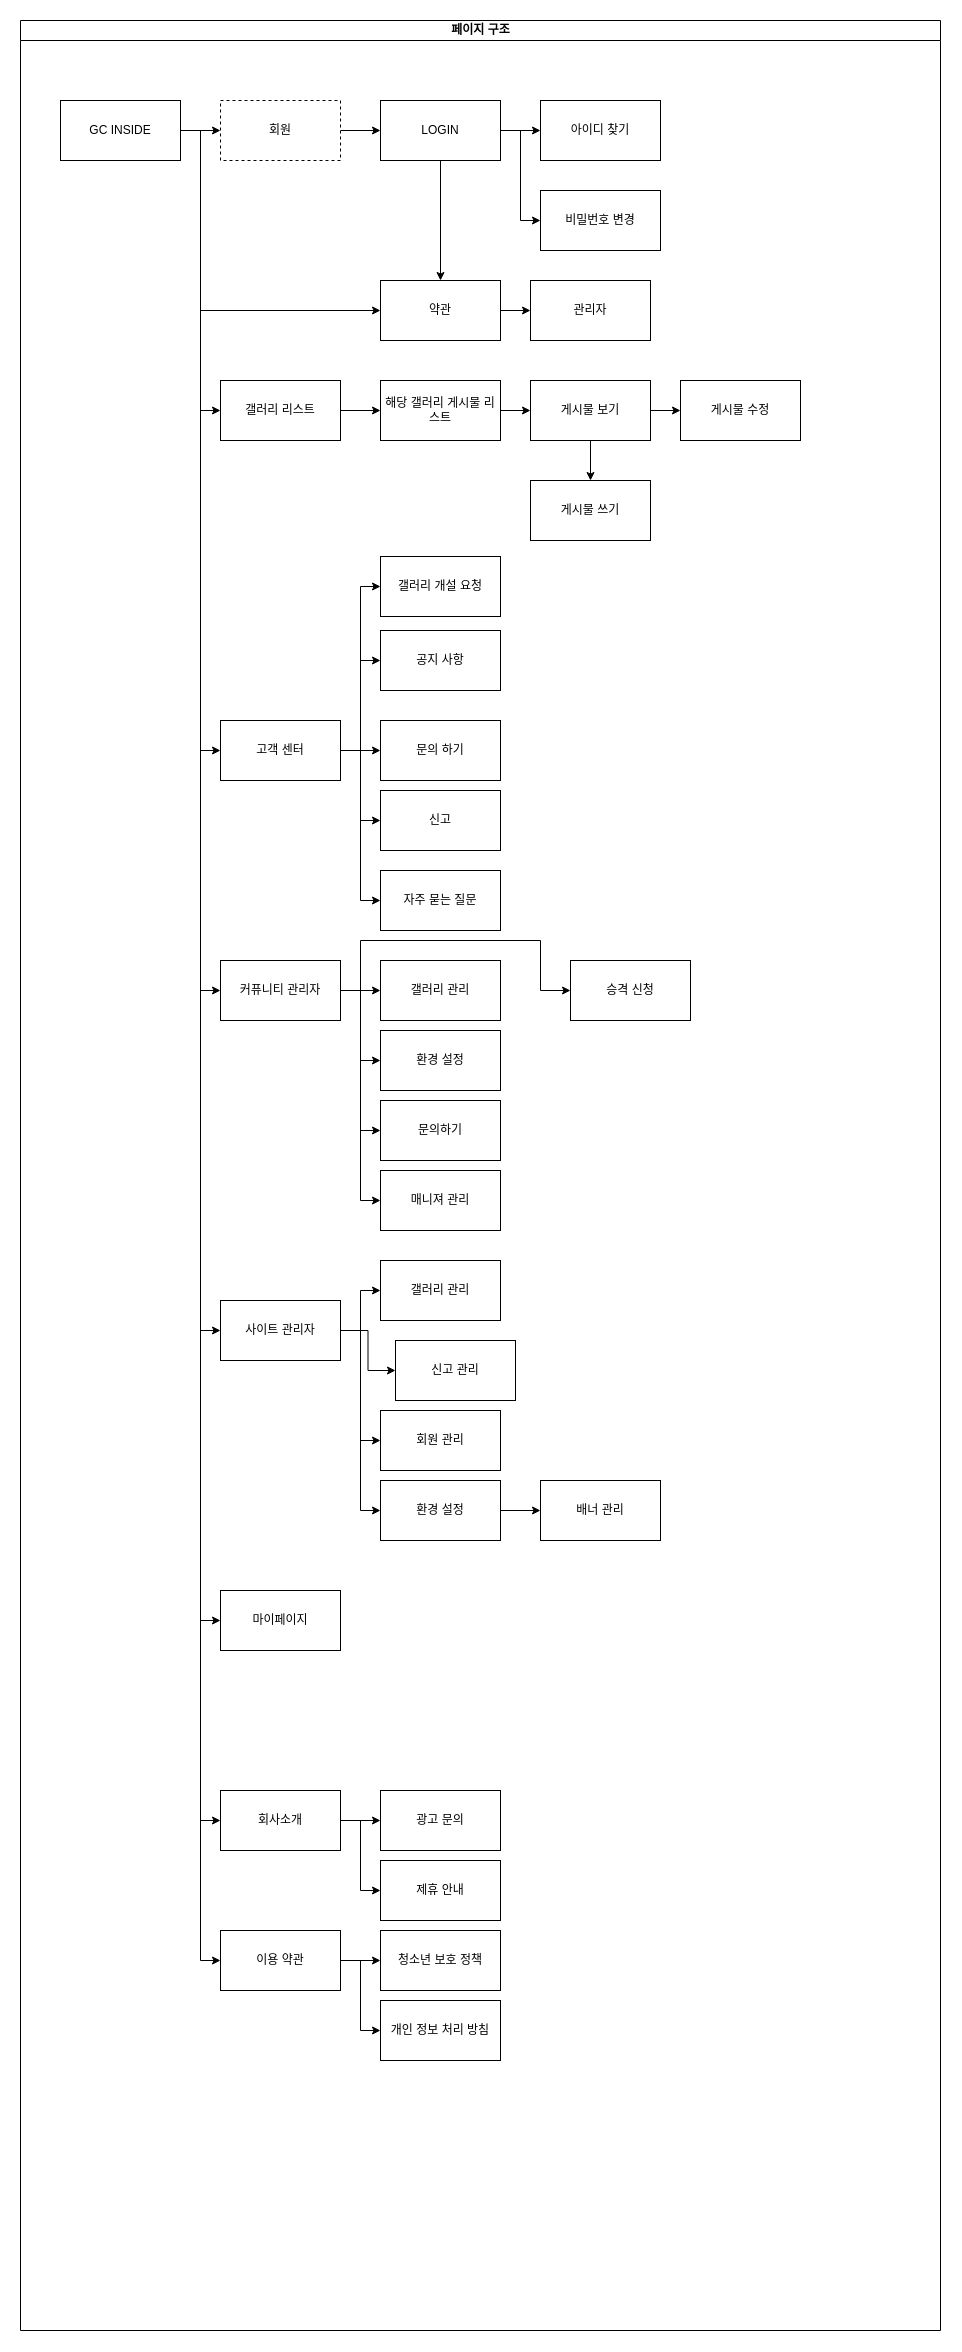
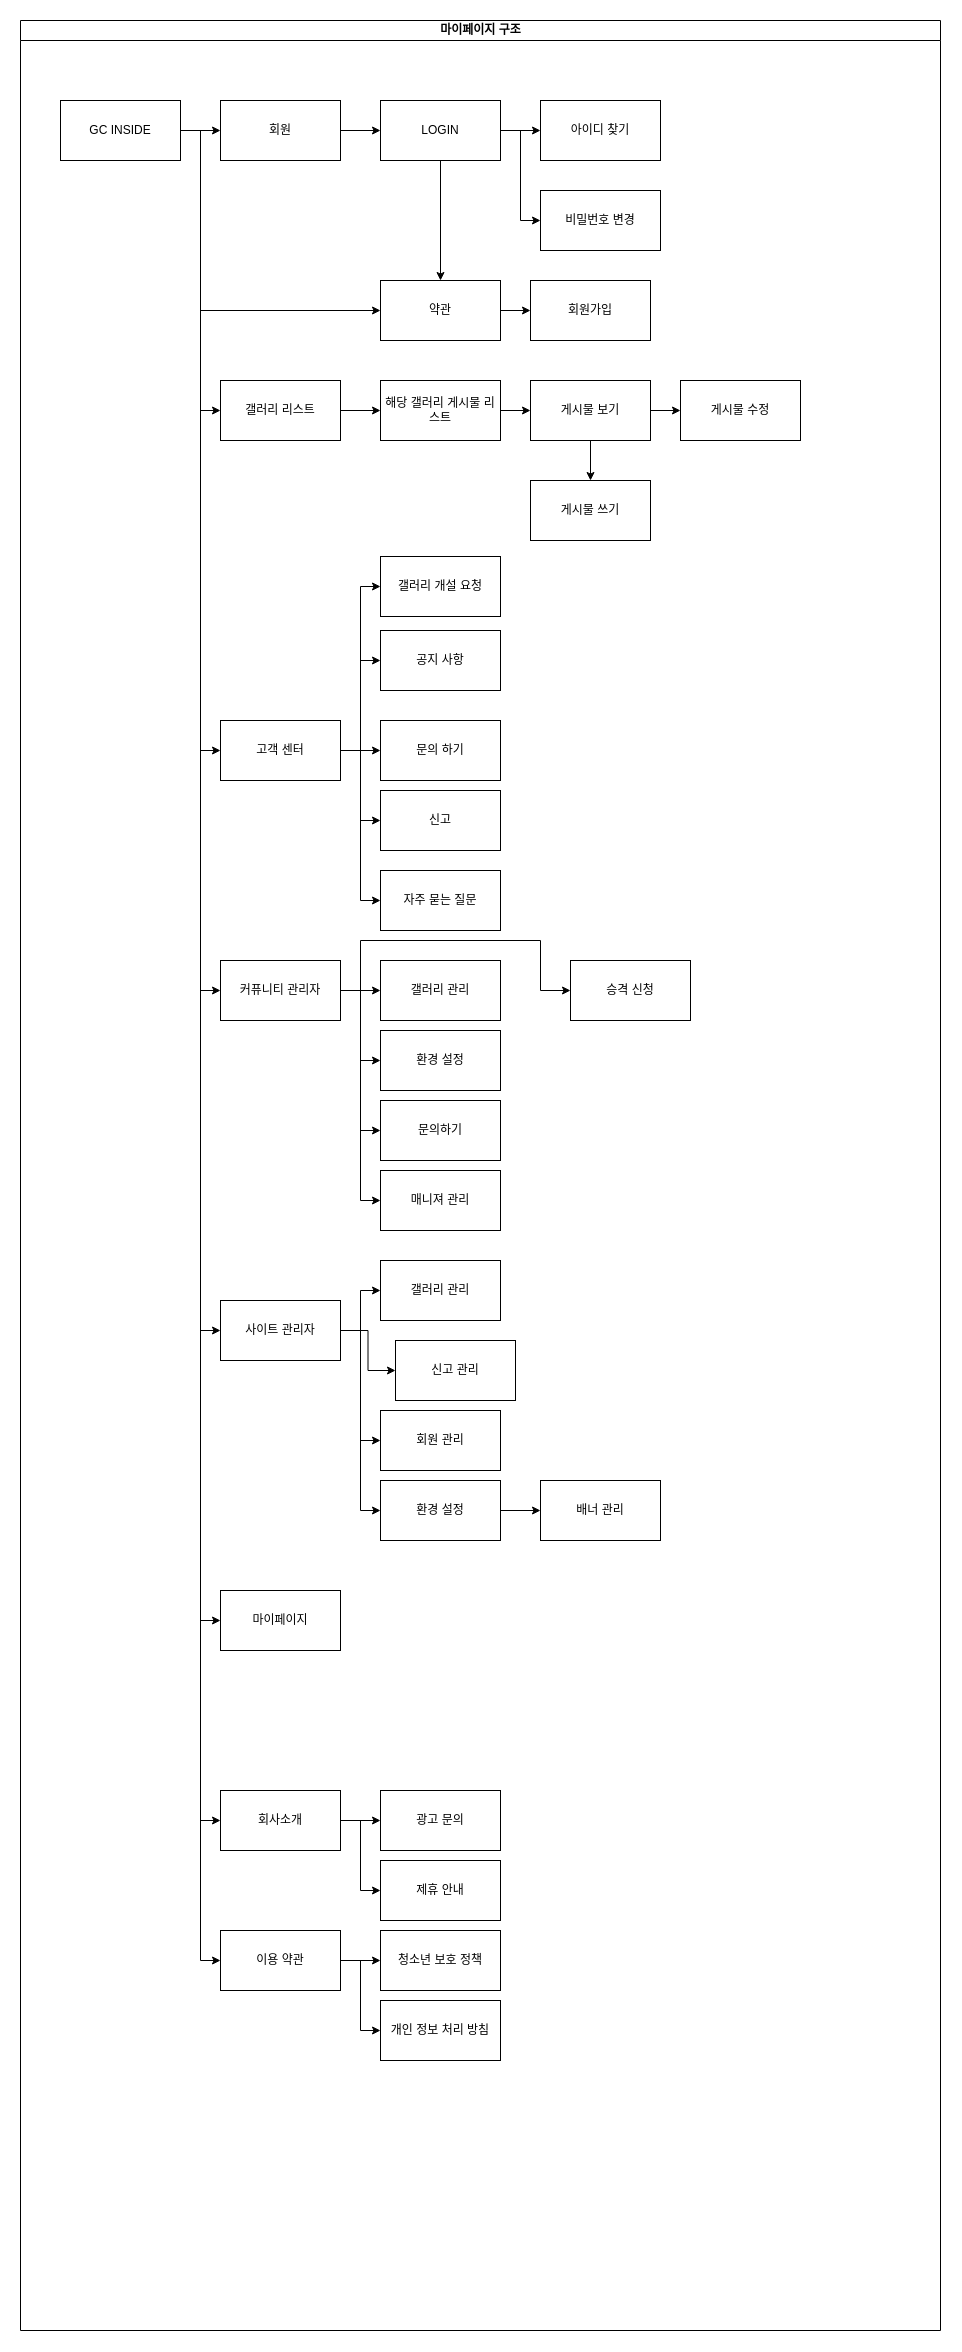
(481, 31) -> (481, 31)
(281, 131) -> (281, 131)
(591, 311) -> (591, 311)
